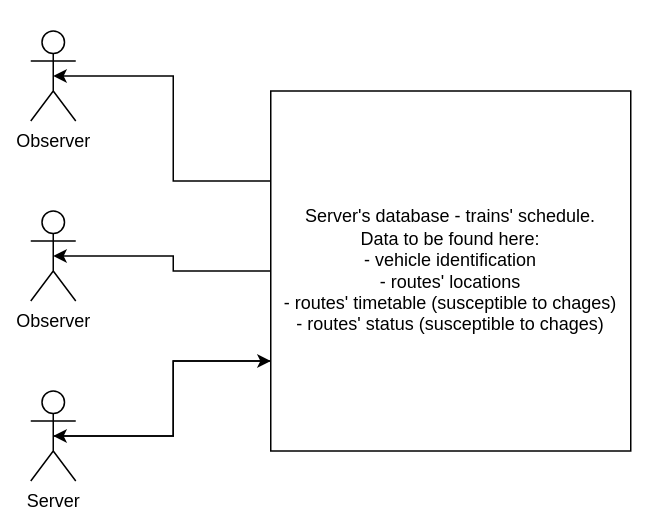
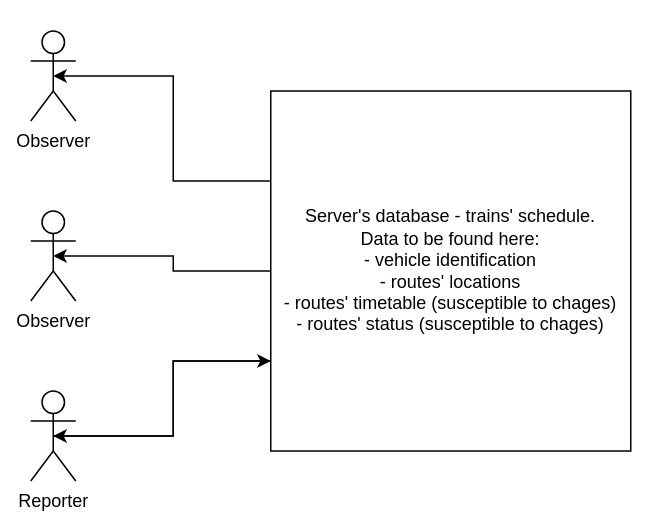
(54, 502) -> (54, 502)
